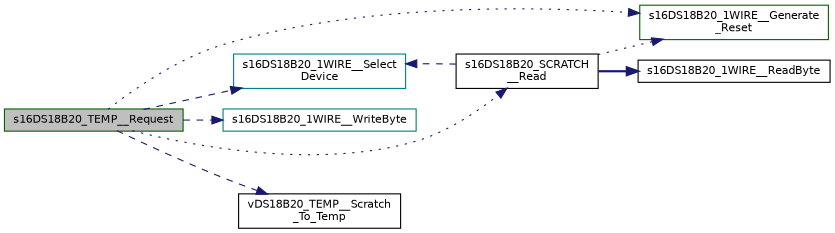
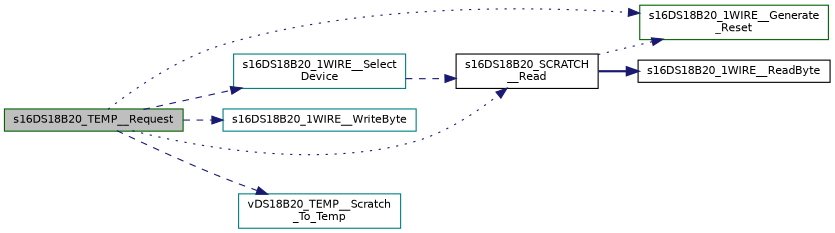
(437, 64) -> (425, 79)
(320, 211) -> (320, 211)
